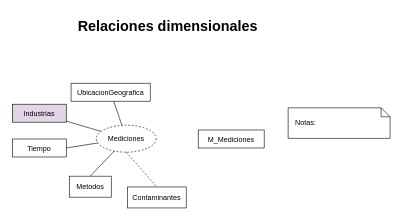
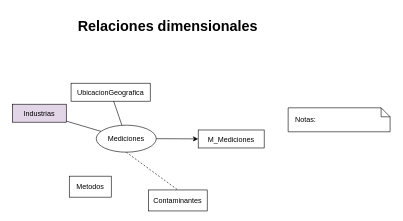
(339, 123) -> (339, 120)
(126, 139) -> (126, 139)
none -> (192, 139)
(83, 145) -> none
(39, 148) -> none
(102, 164) -> none
(157, 197) -> (178, 200)
